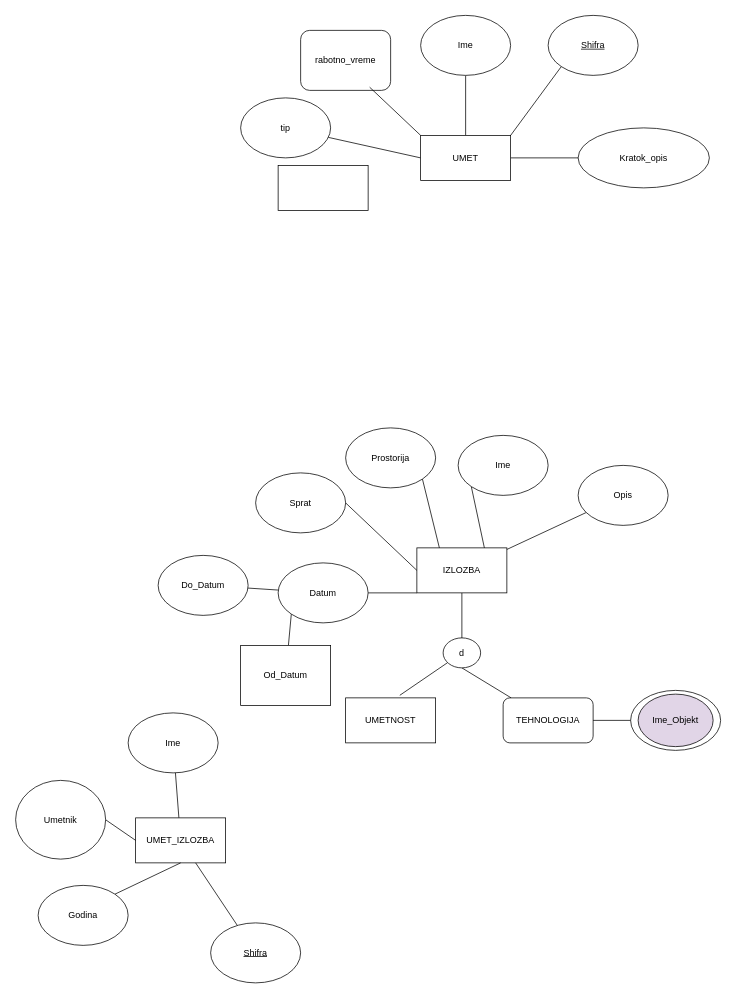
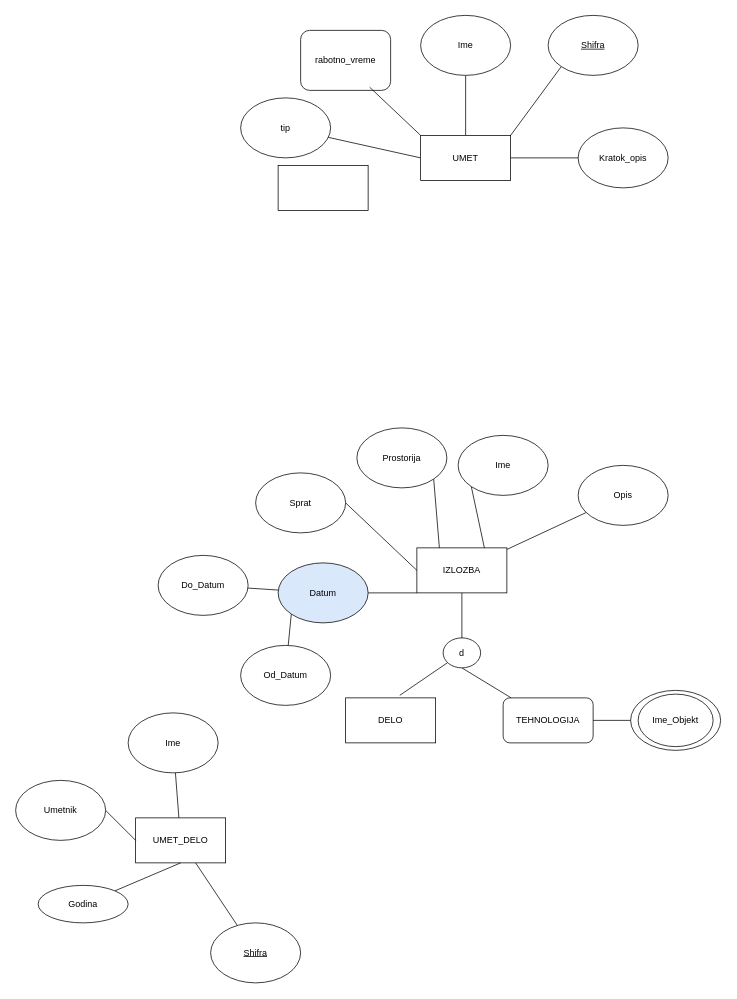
(644, 158) -> (623, 158)
(390, 458) -> (402, 458)
(323, 593) -> (323, 593)
(285, 675) -> (285, 675)
(390, 720) -> (390, 720)
(675, 720) -> (675, 720)
(60, 820) -> (60, 810)
(180, 840) -> (180, 840)
(83, 915) -> (83, 904)
